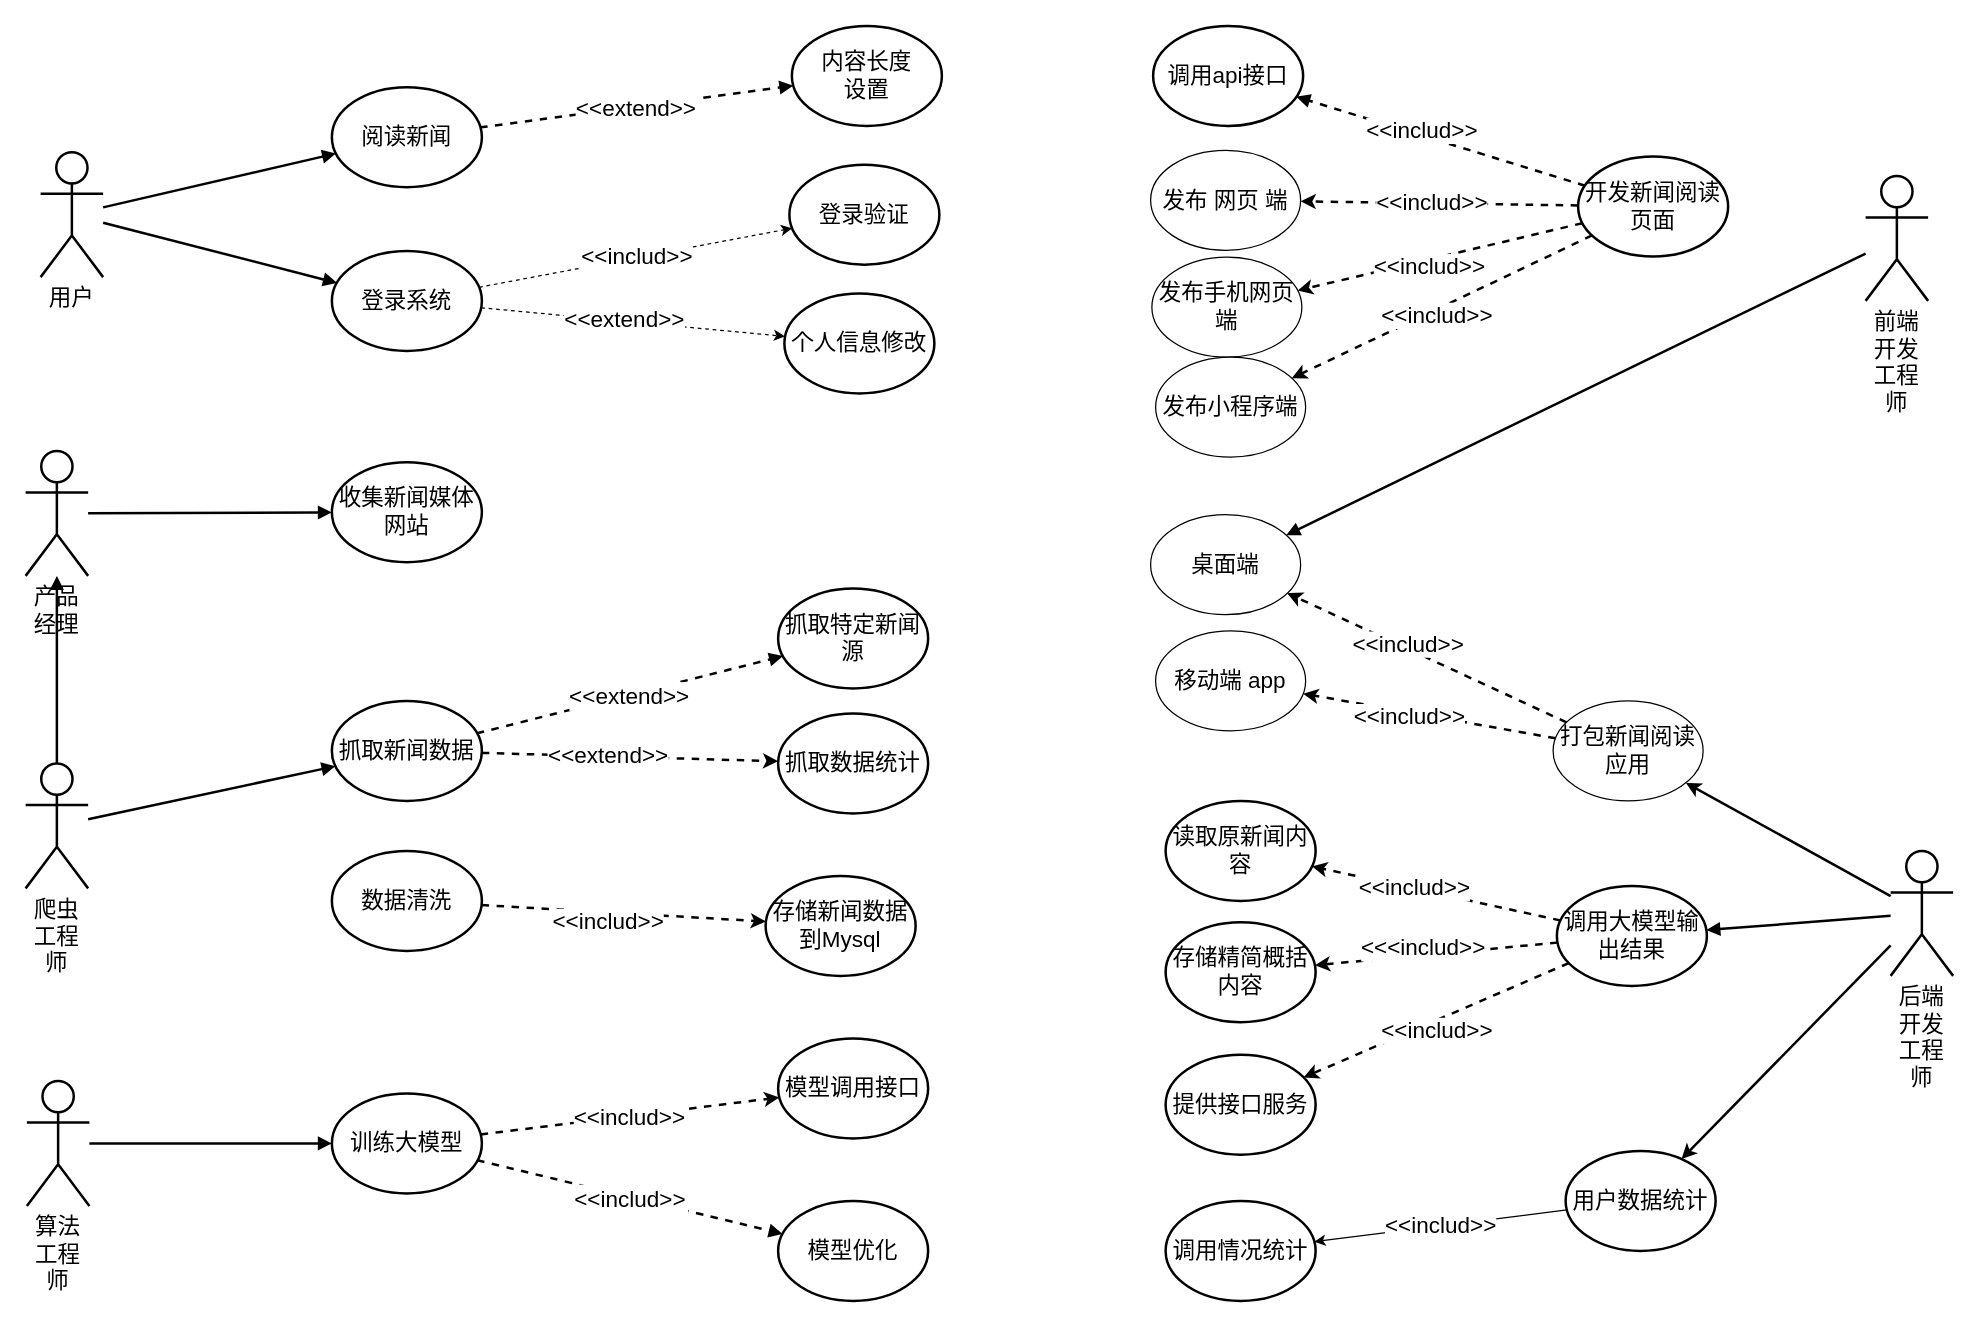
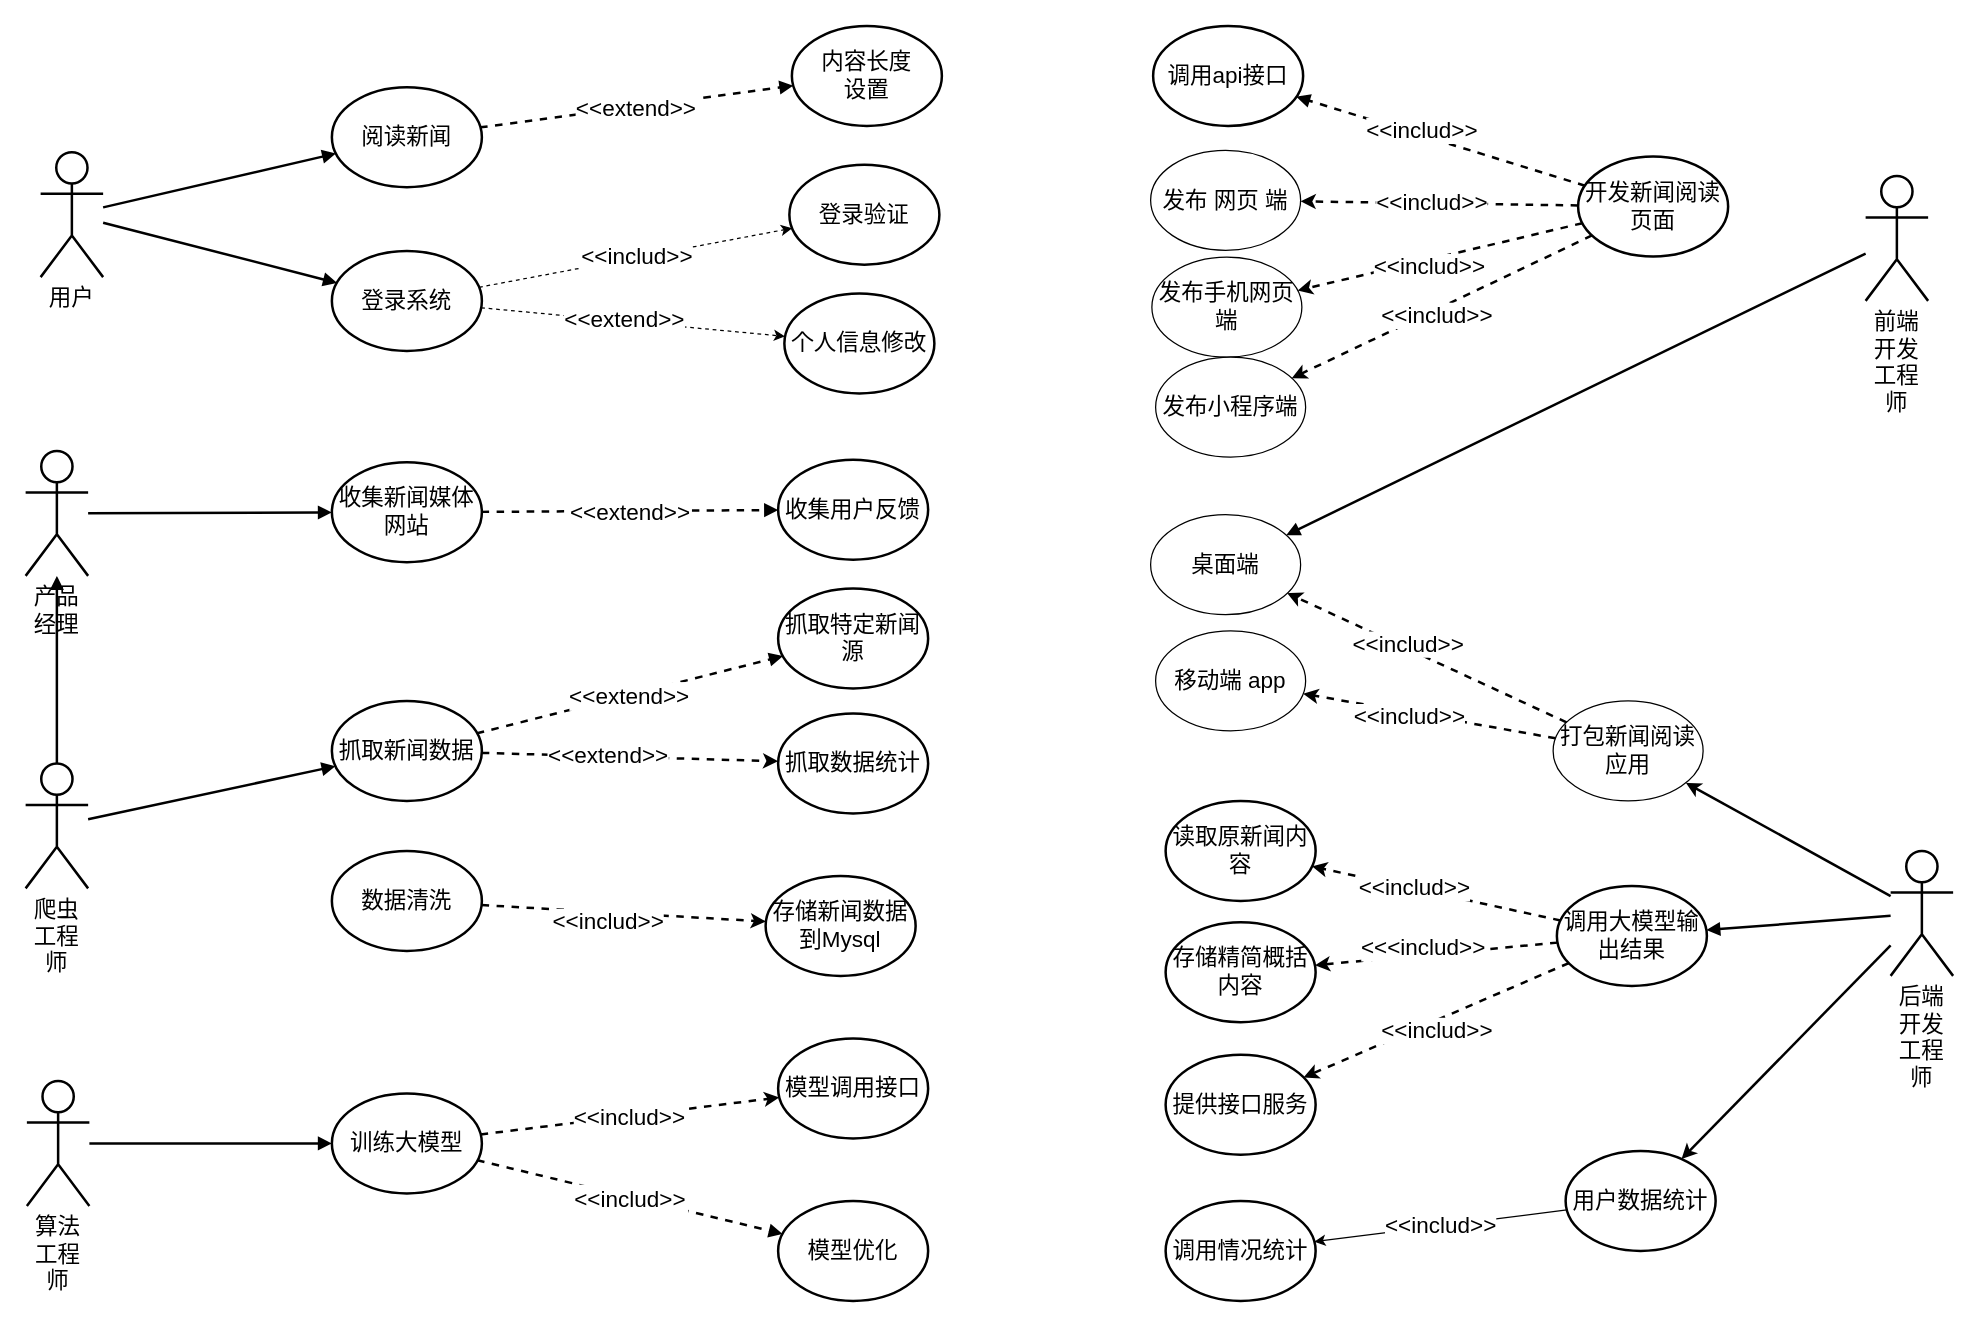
none -> (853, 509)
none -> (625, 511)
